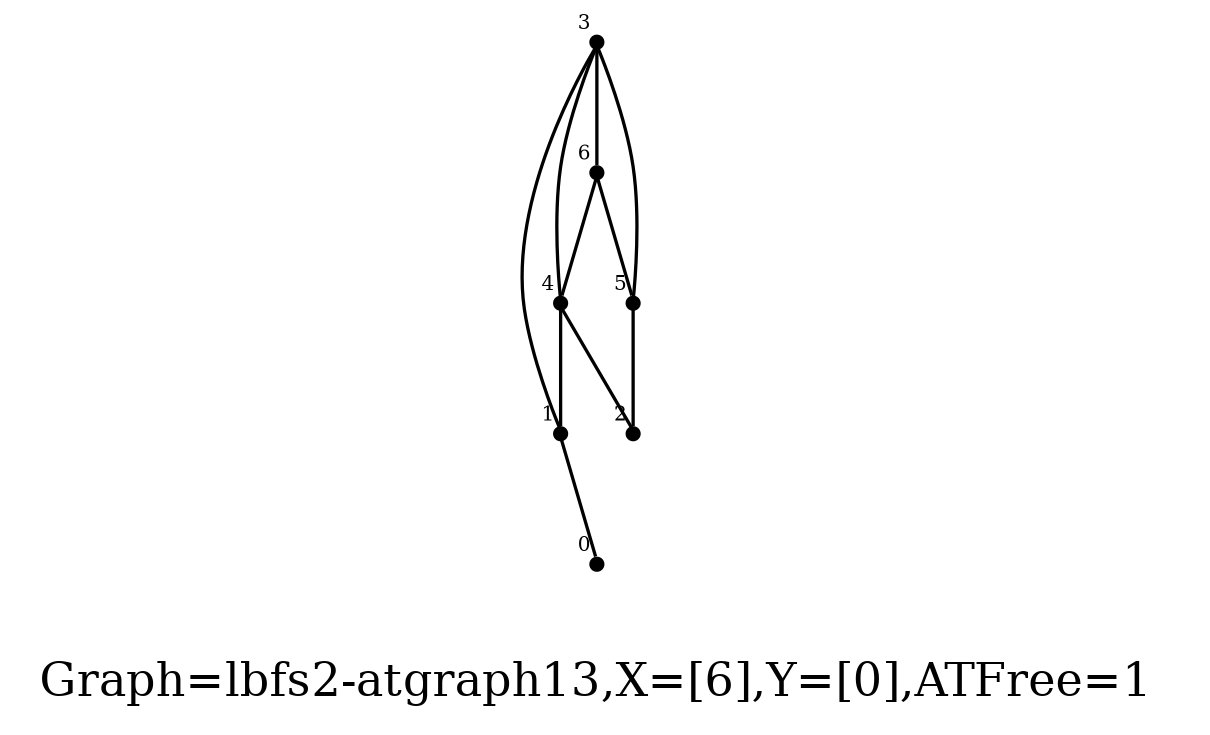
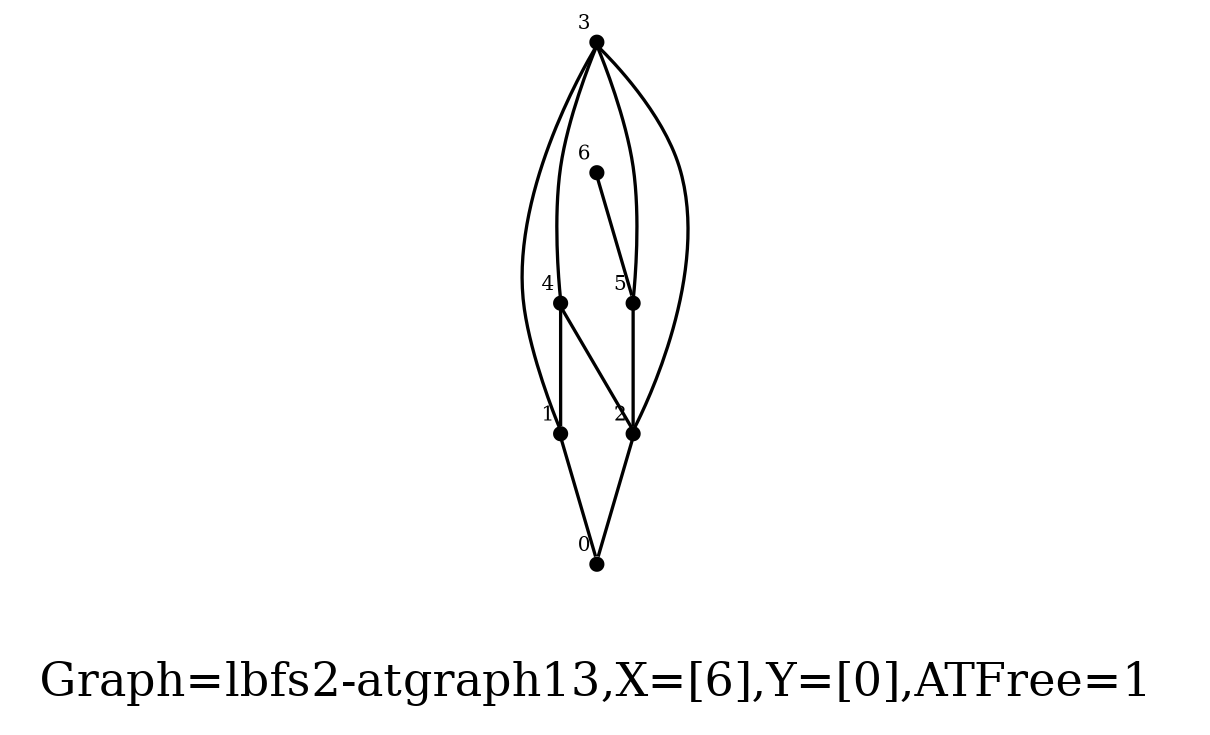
(597, 107) -> (687, 229)
(579, 237) -> none
none -> (615, 498)
